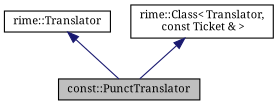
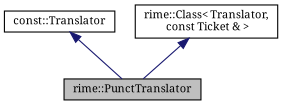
(57, 22) -> (60, 22)
(129, 89) -> (132, 89)
